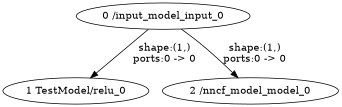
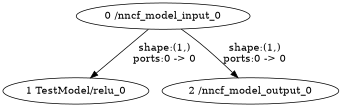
(163, 16) -> (163, 16)
(250, 91) -> (250, 91)
